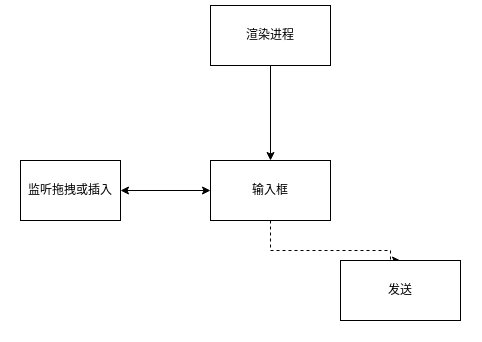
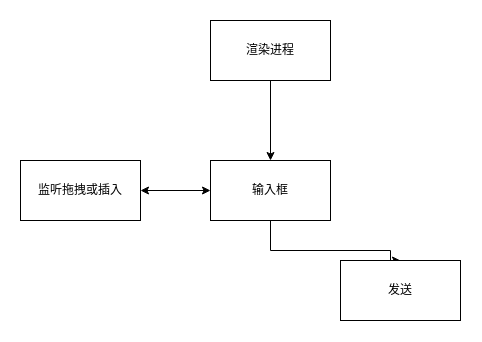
(271, 36) -> (271, 51)
(71, 191) -> (81, 191)
(322, 251) -> (322, 251)
